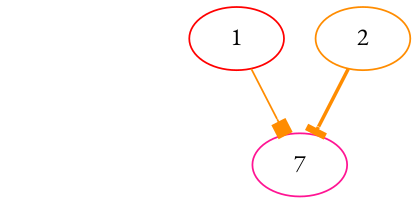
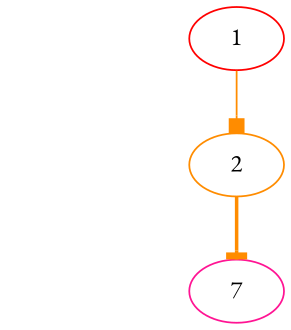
(264, 94) -> (237, 93)
